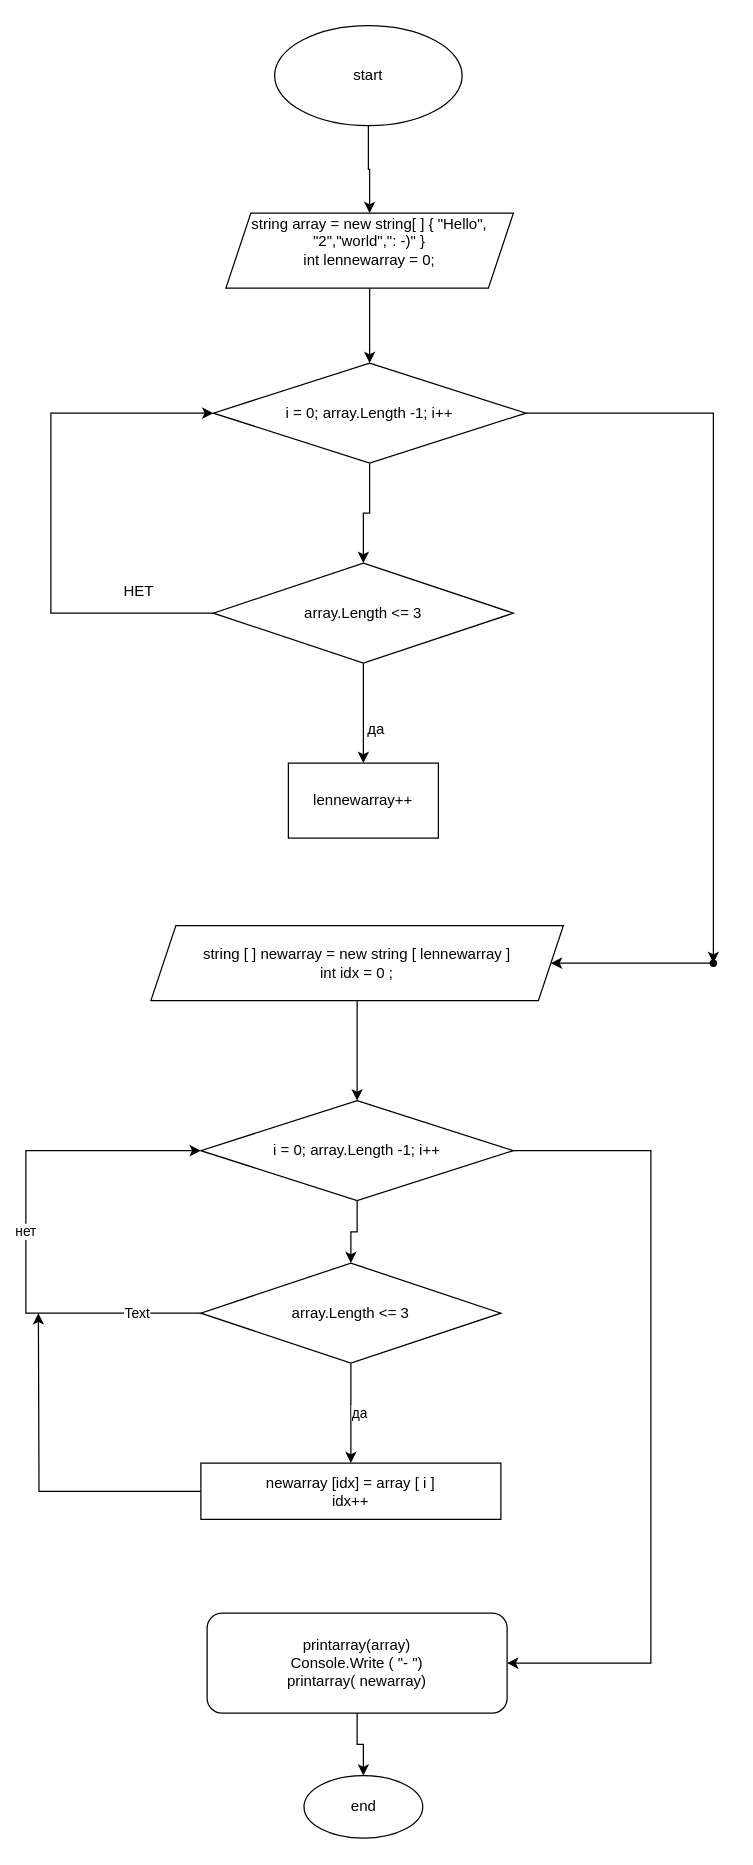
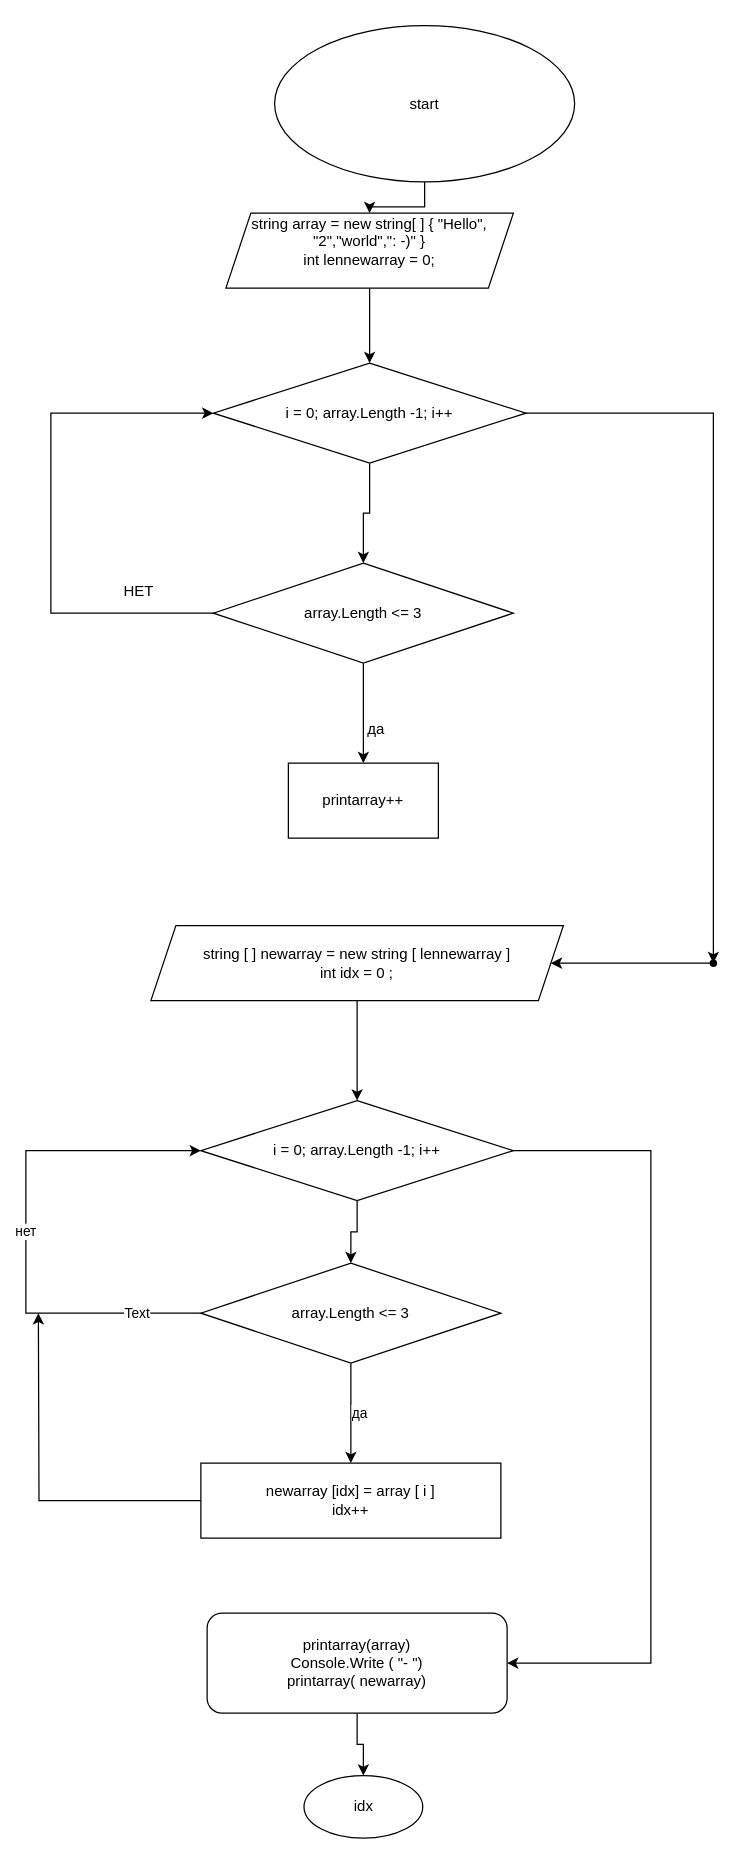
(368, 76) -> (424, 104)
(363, 801) -> (363, 801)
(351, 1491) -> (351, 1501)
(364, 1807) -> (364, 1807)
